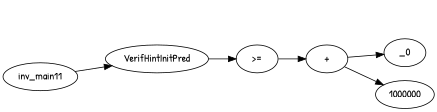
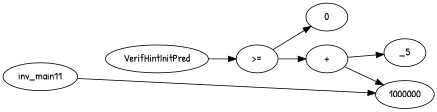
none -> (327, 17)
(405, 53) -> (405, 53)
(90, 69) -> (223, 86)
